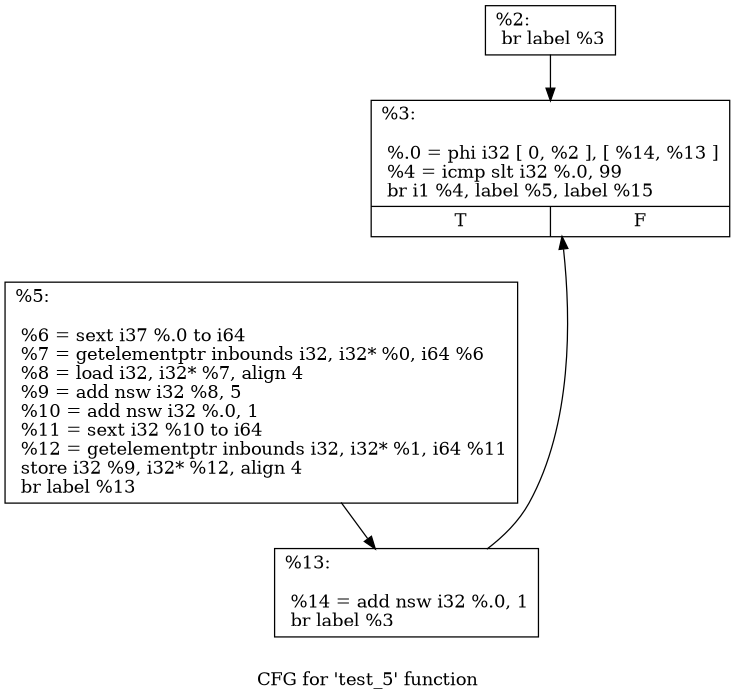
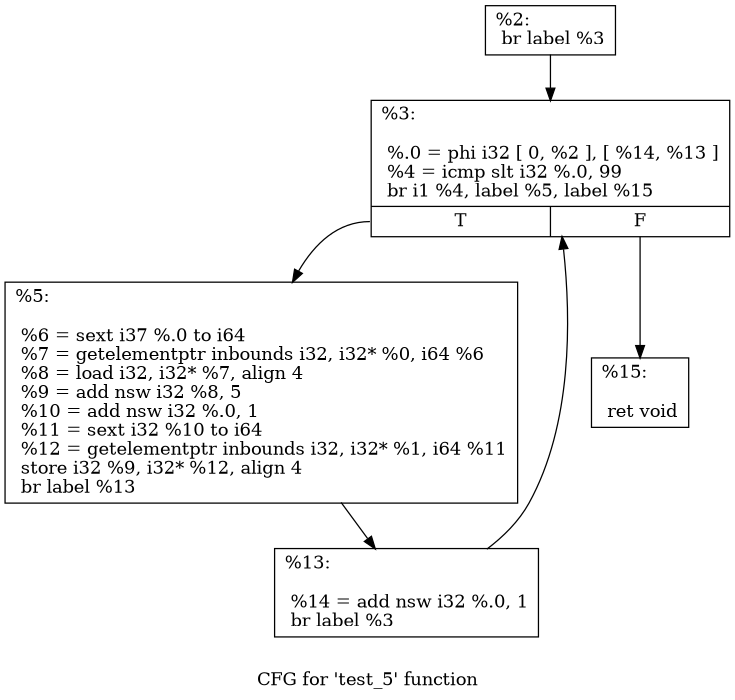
none -> (328, 236)
none -> (640, 393)
